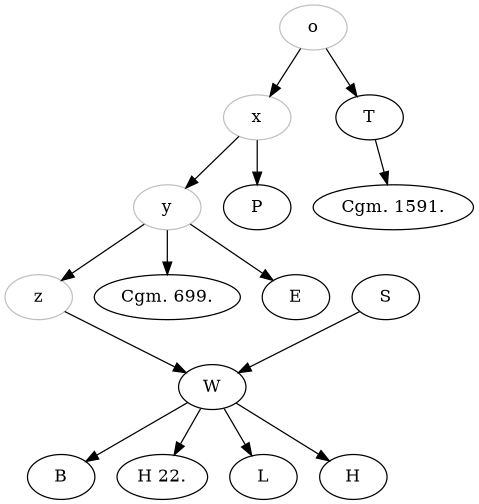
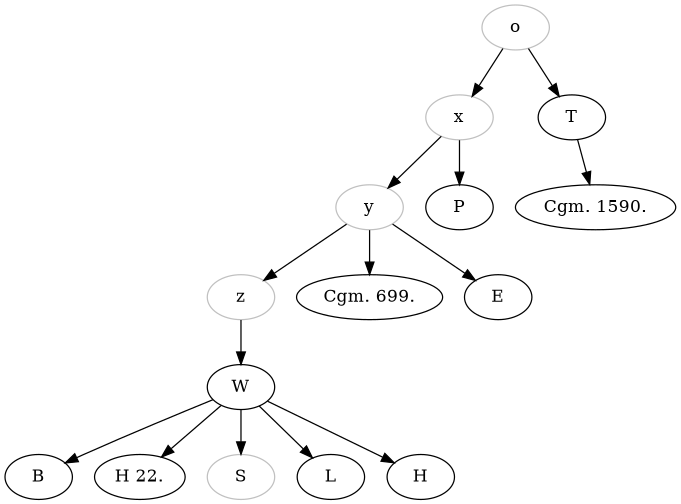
(393, 207) -> (596, 207)
(386, 297) -> (241, 477)
(305, 339) -> (241, 426)
